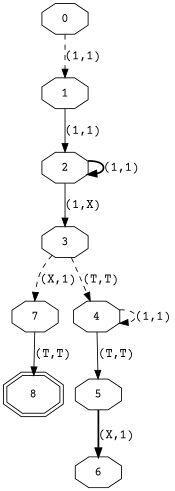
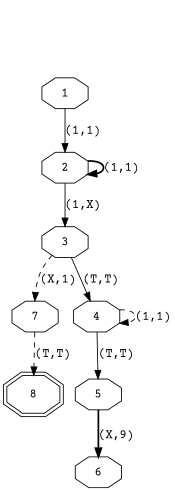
(65, 19) -> none
(79, 275) -> (79, 275)
(34, 349) -> (34, 349)
(116, 435) -> (116, 435)
